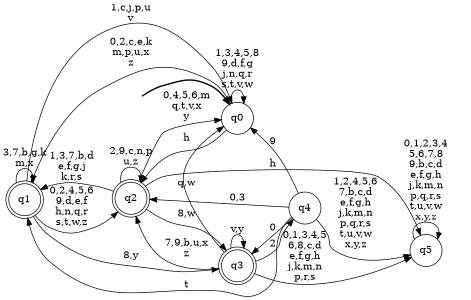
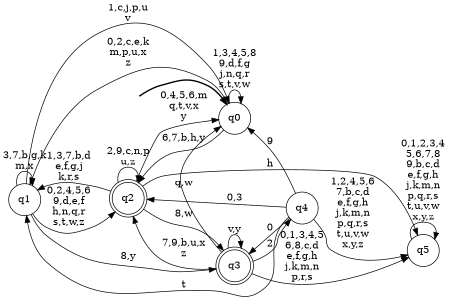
(187, 138) -> (184, 138)
(25, 200) -> (25, 200)
